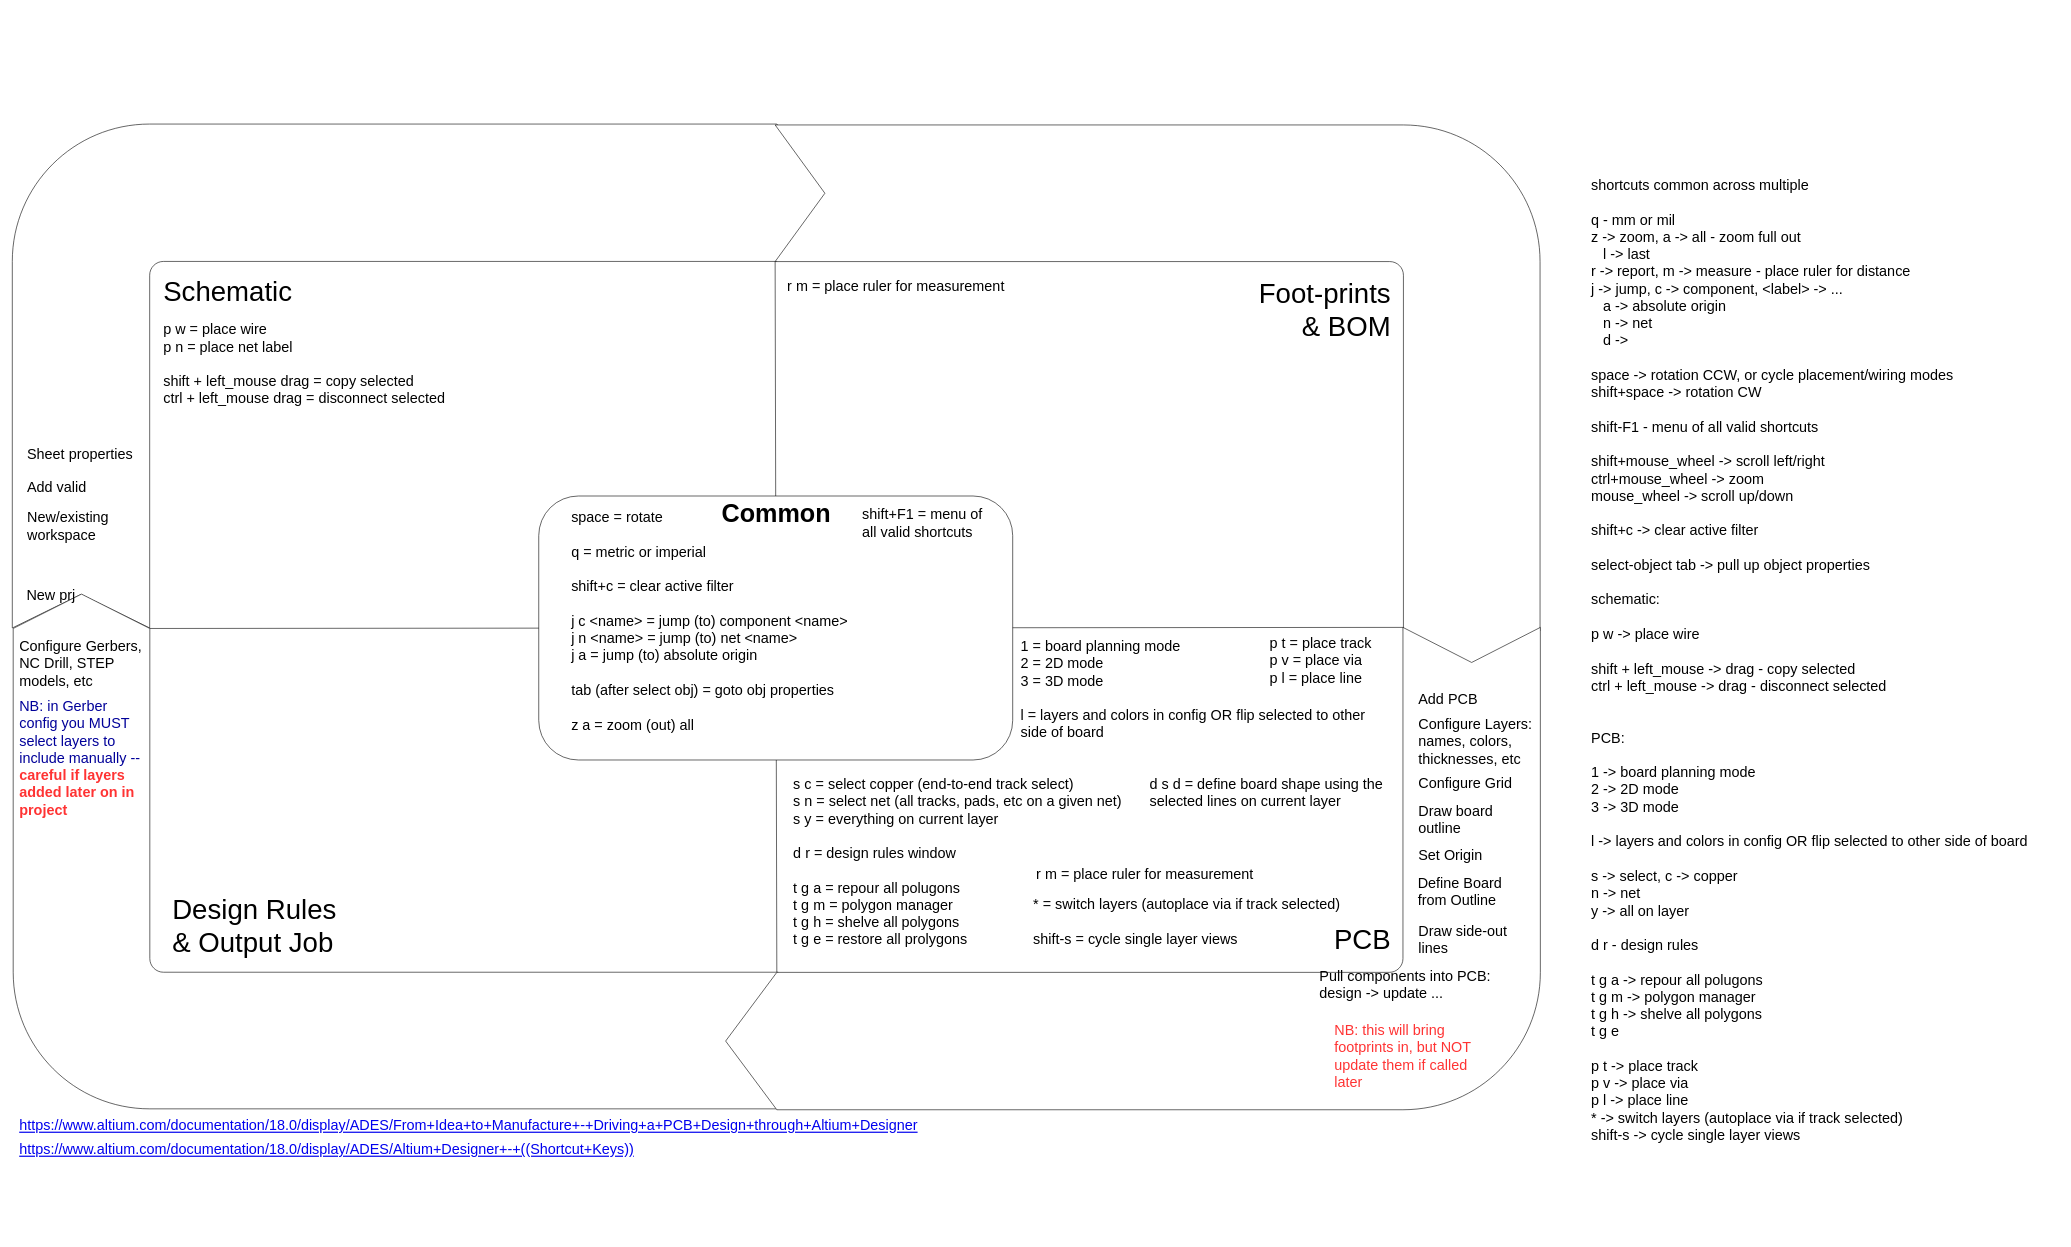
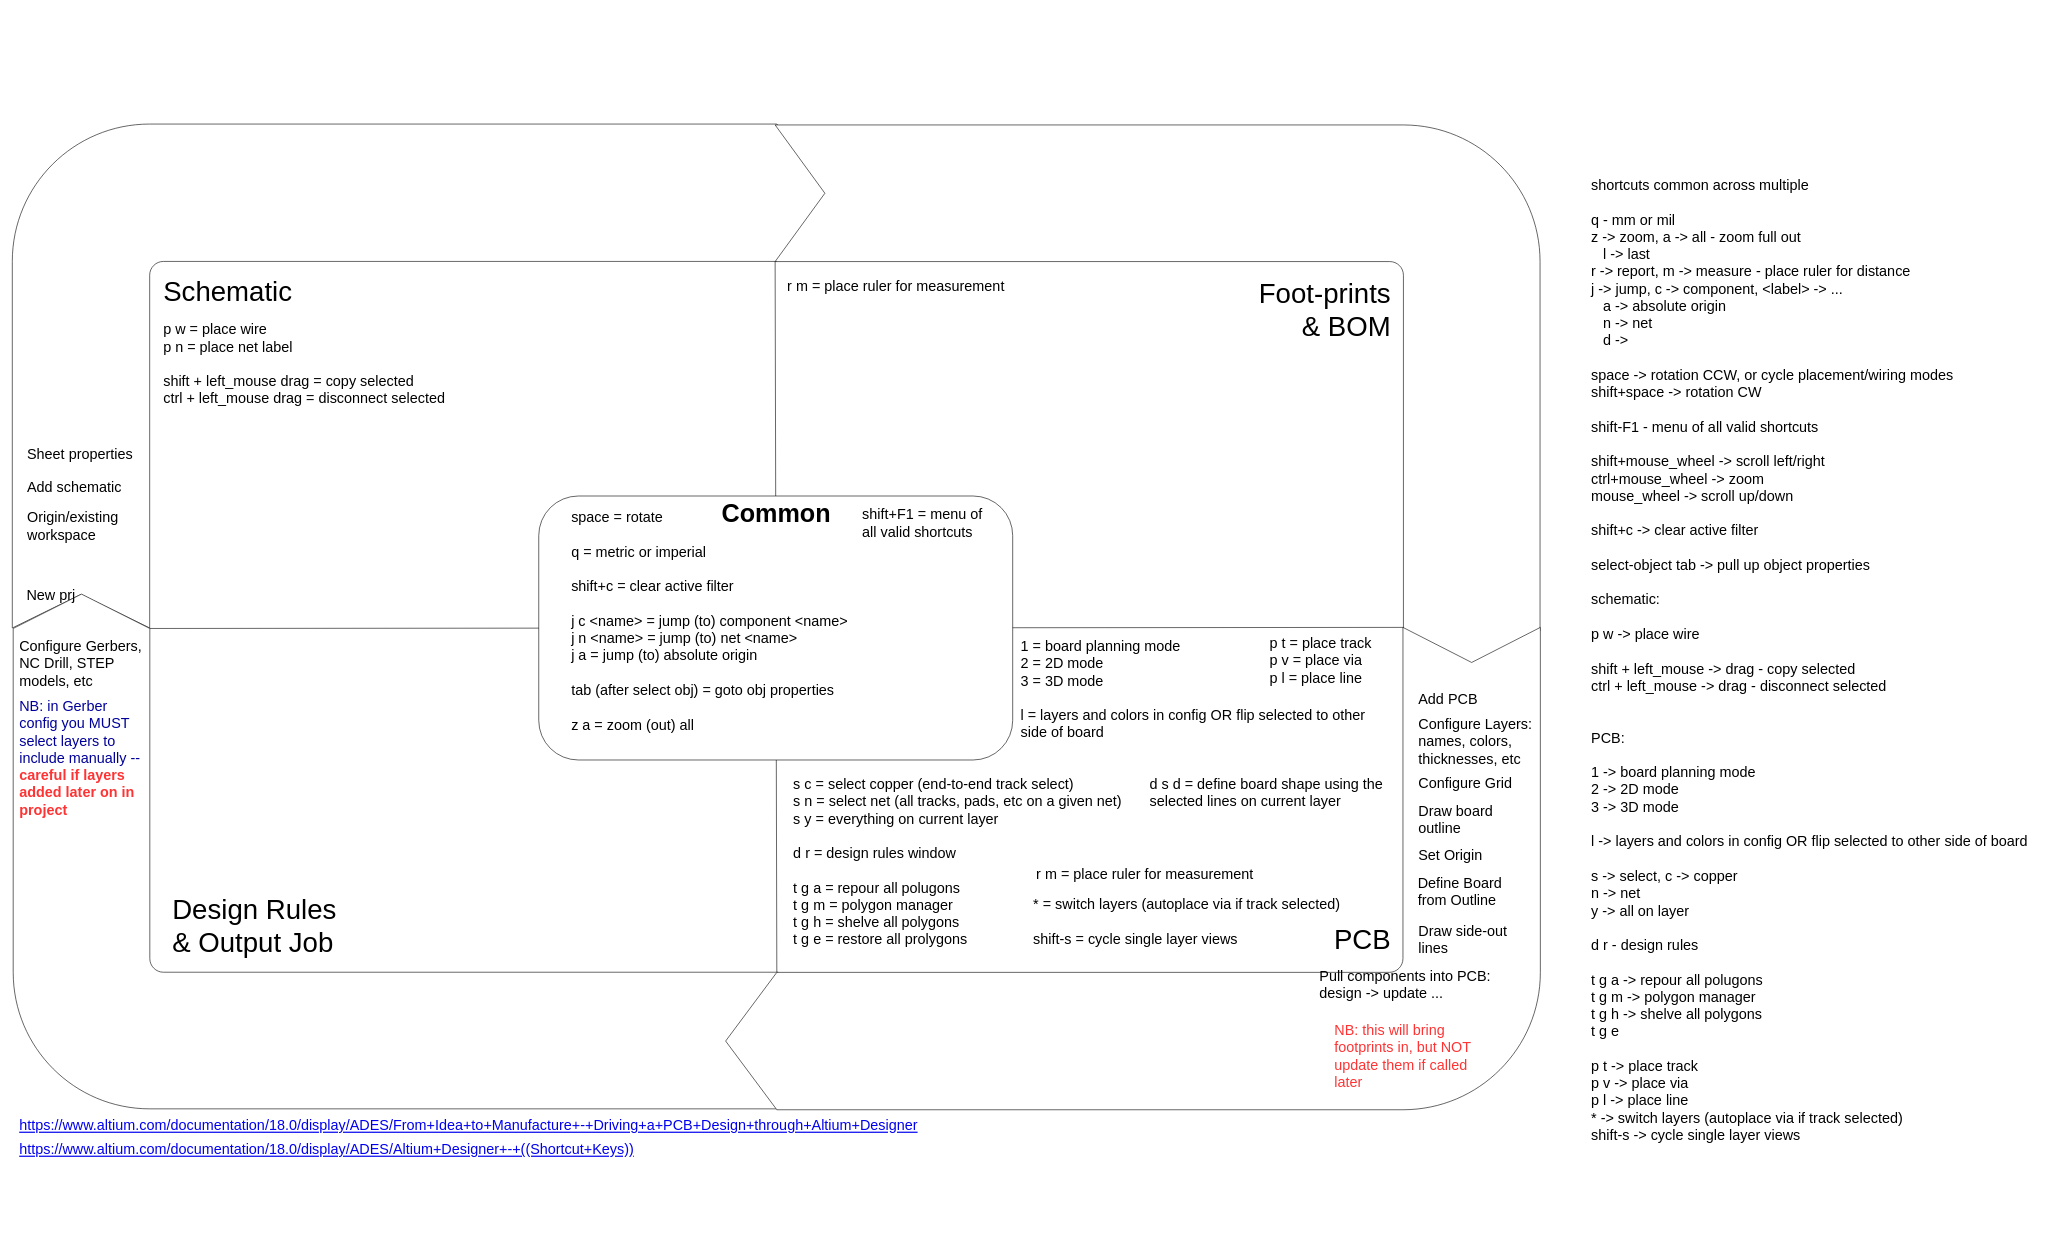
(58, 487) -> (76, 487)
(74, 526) -> (74, 526)
